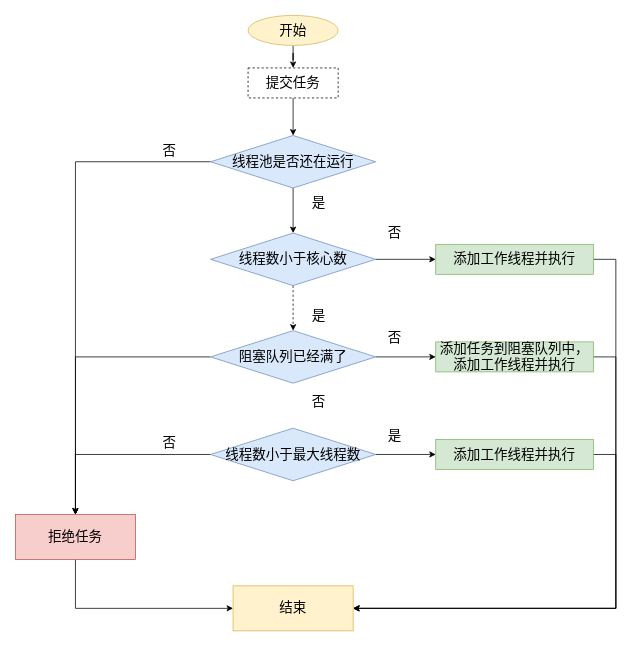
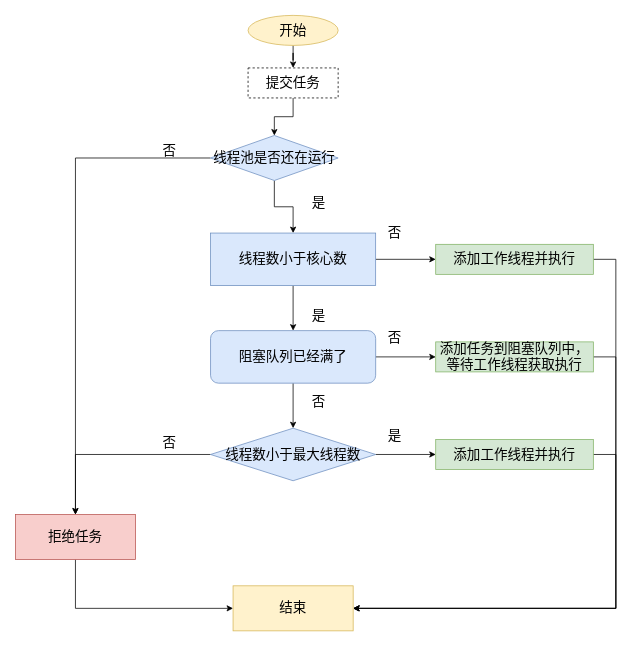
(293, 162) -> (274, 158)
(293, 259) -> (293, 259)
(293, 305) -> (293, 305)
(144, 357) -> (293, 421)
(293, 357) -> (293, 357)
(514, 357) -> (514, 357)
